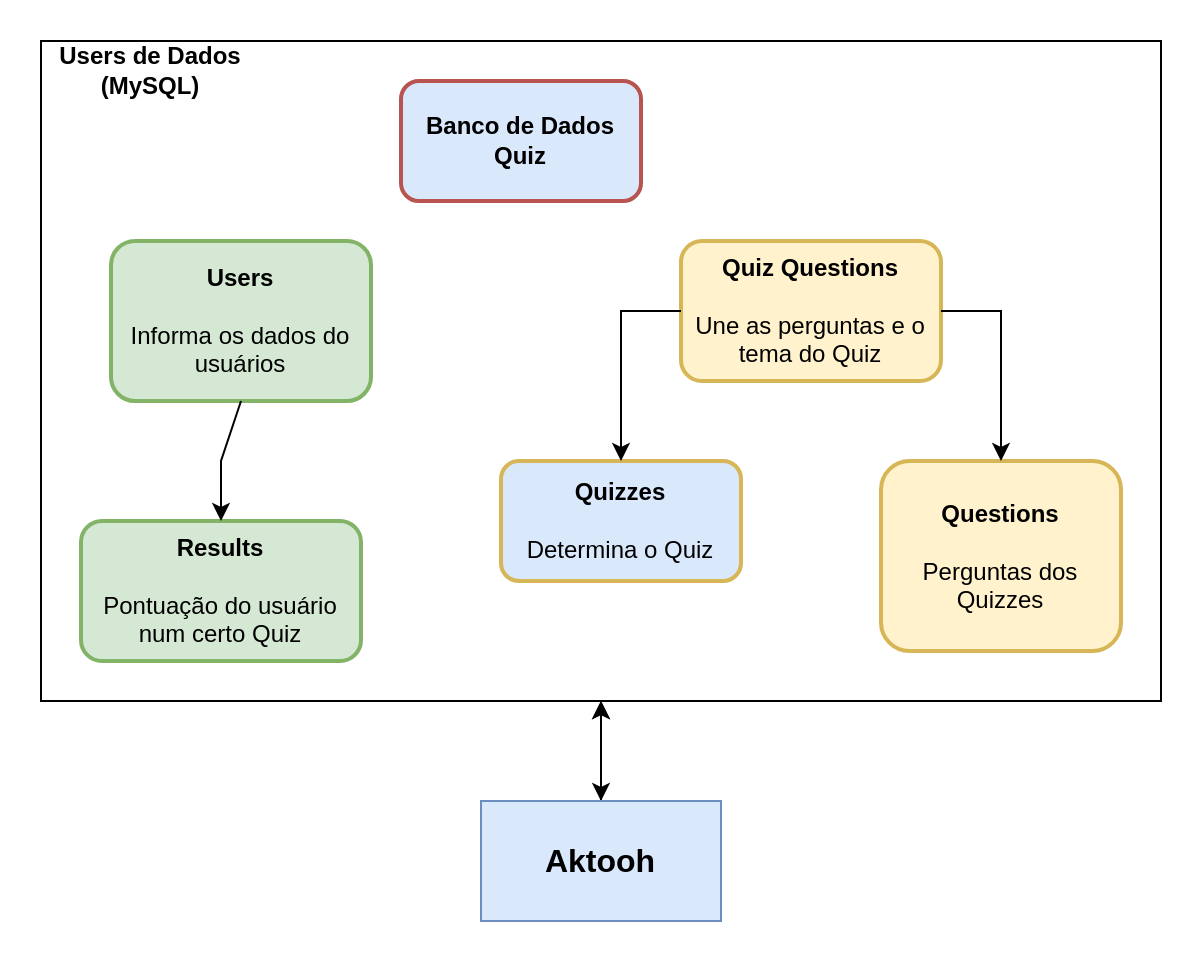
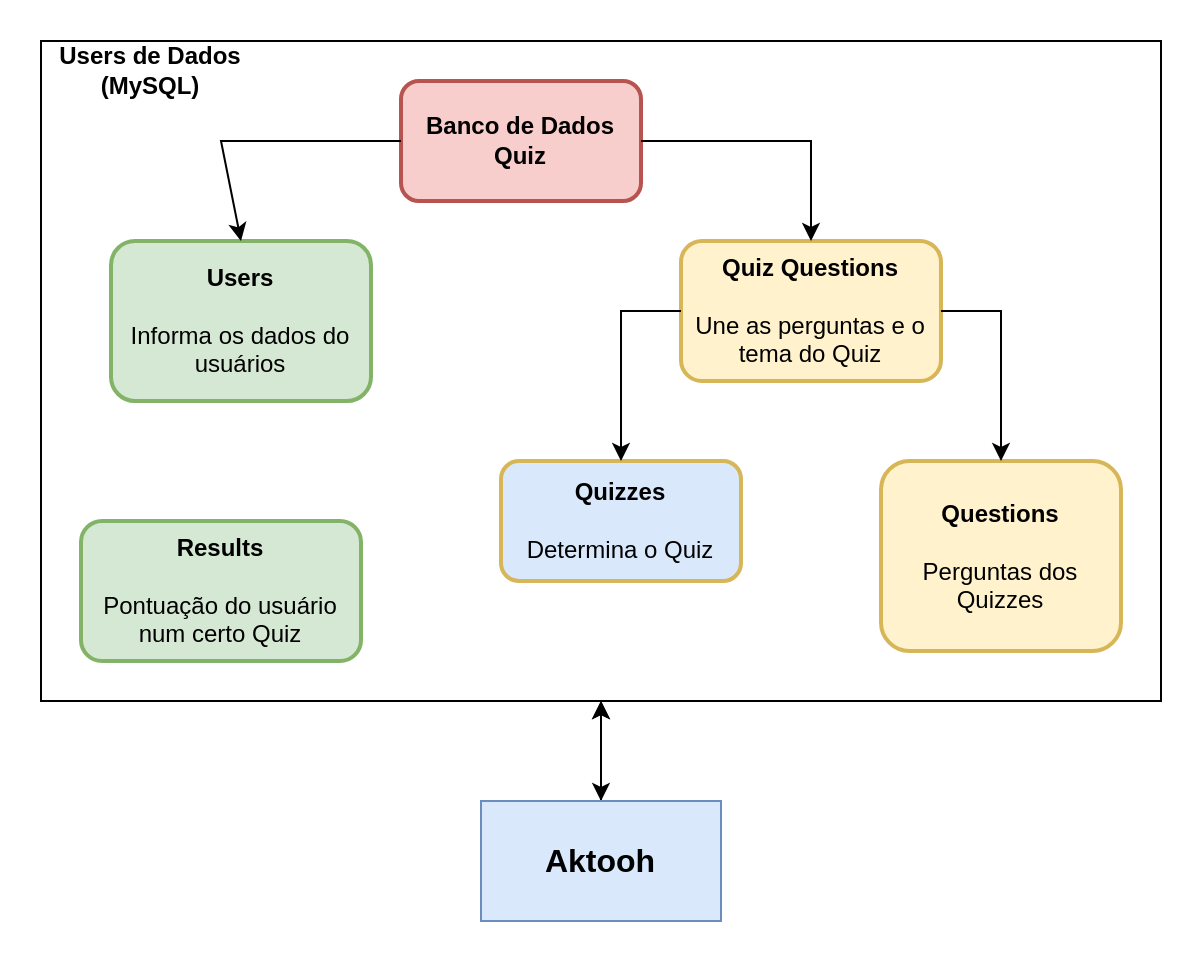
none -> (267, 141)
(521, 141) -> (521, 141)
none -> (769, 141)
(224, 453) -> none
